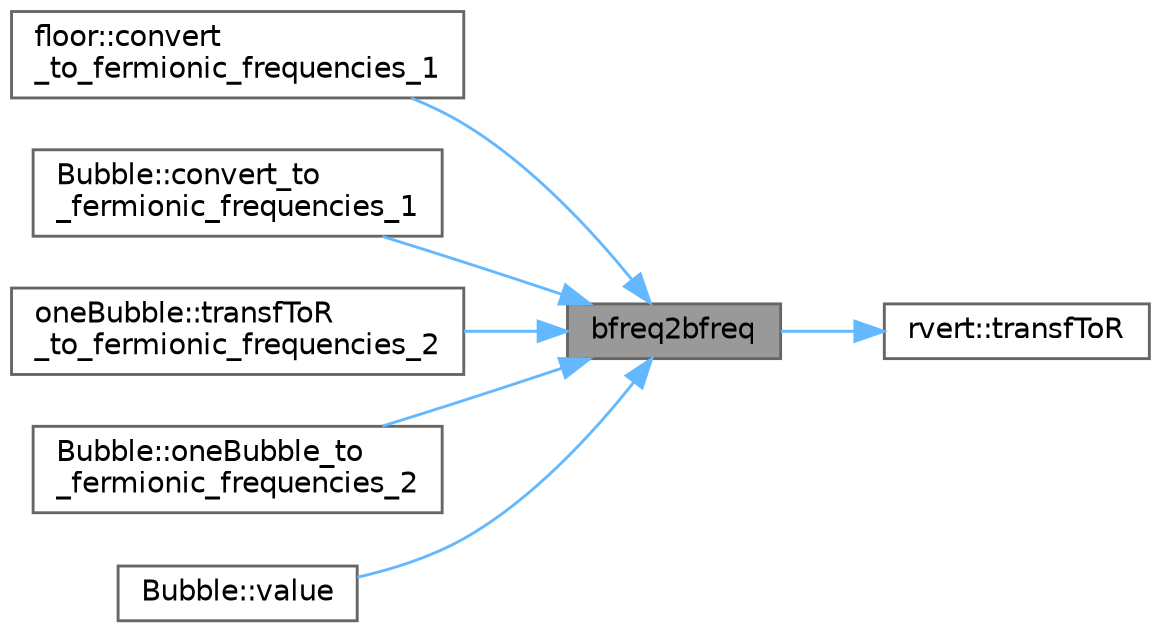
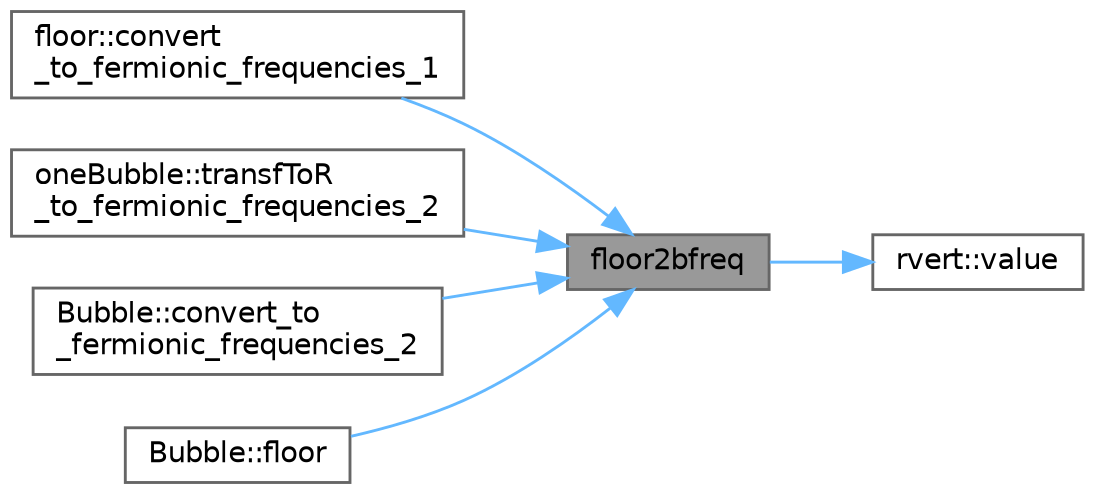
(238, 193) -> none
(674, 331) -> (668, 262)
(1017, 331) -> (978, 262)
(238, 470) -> (238, 331)
(238, 593) -> (238, 455)
